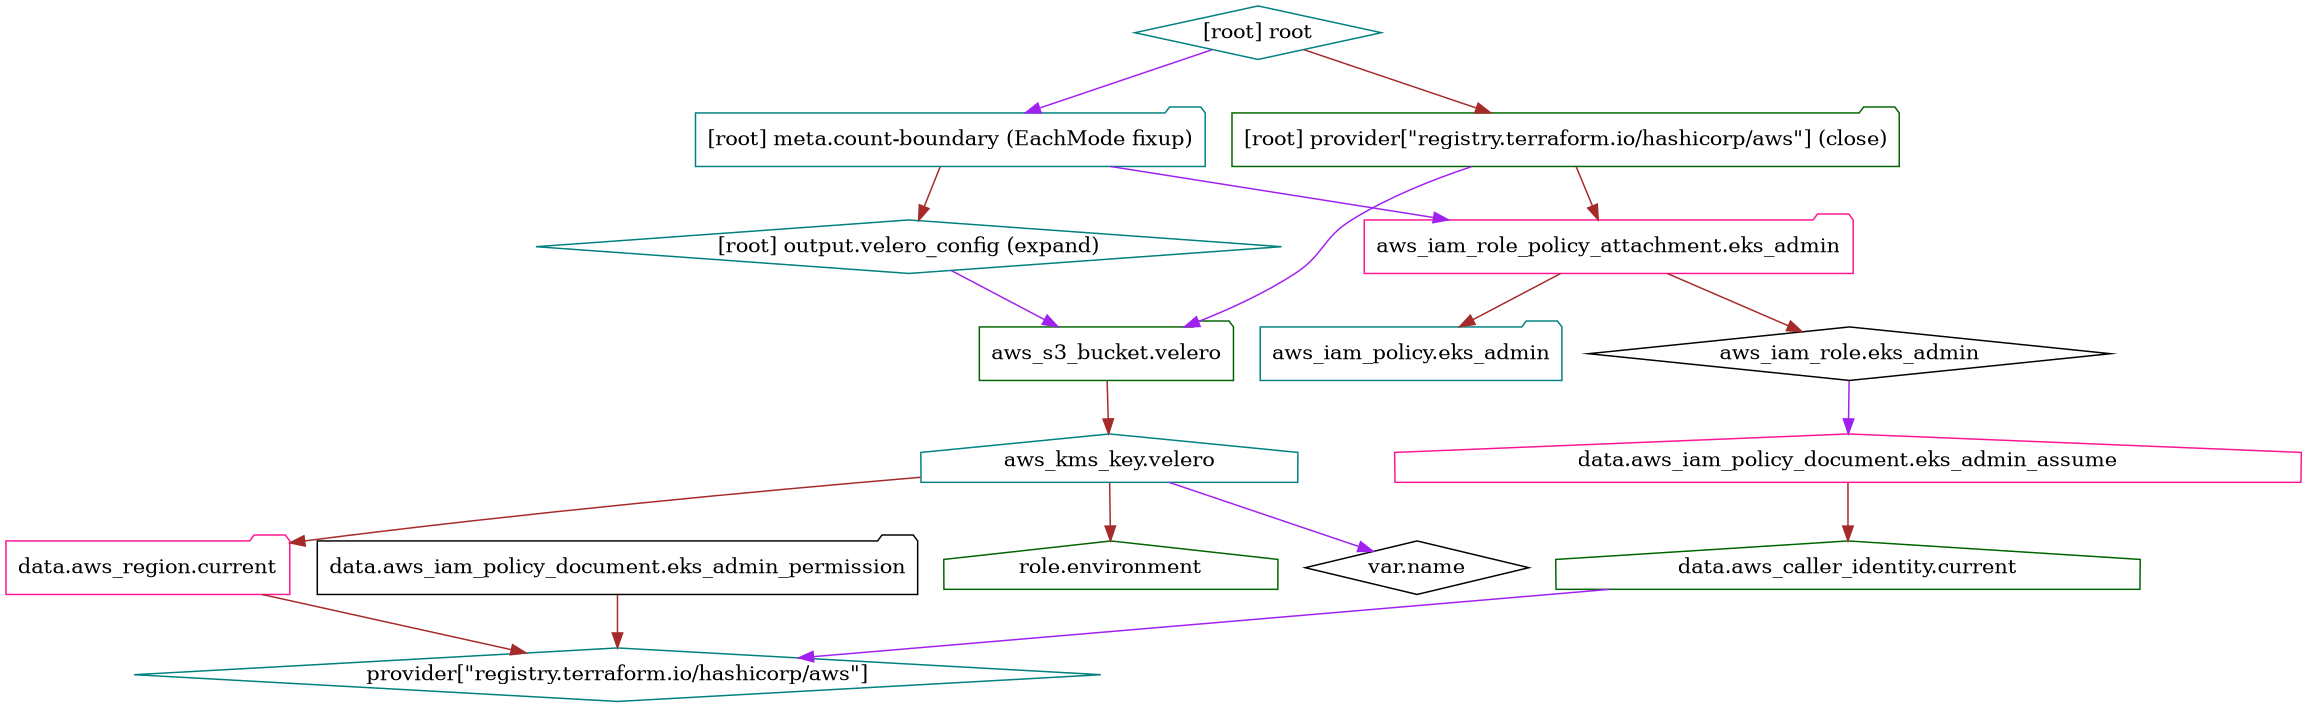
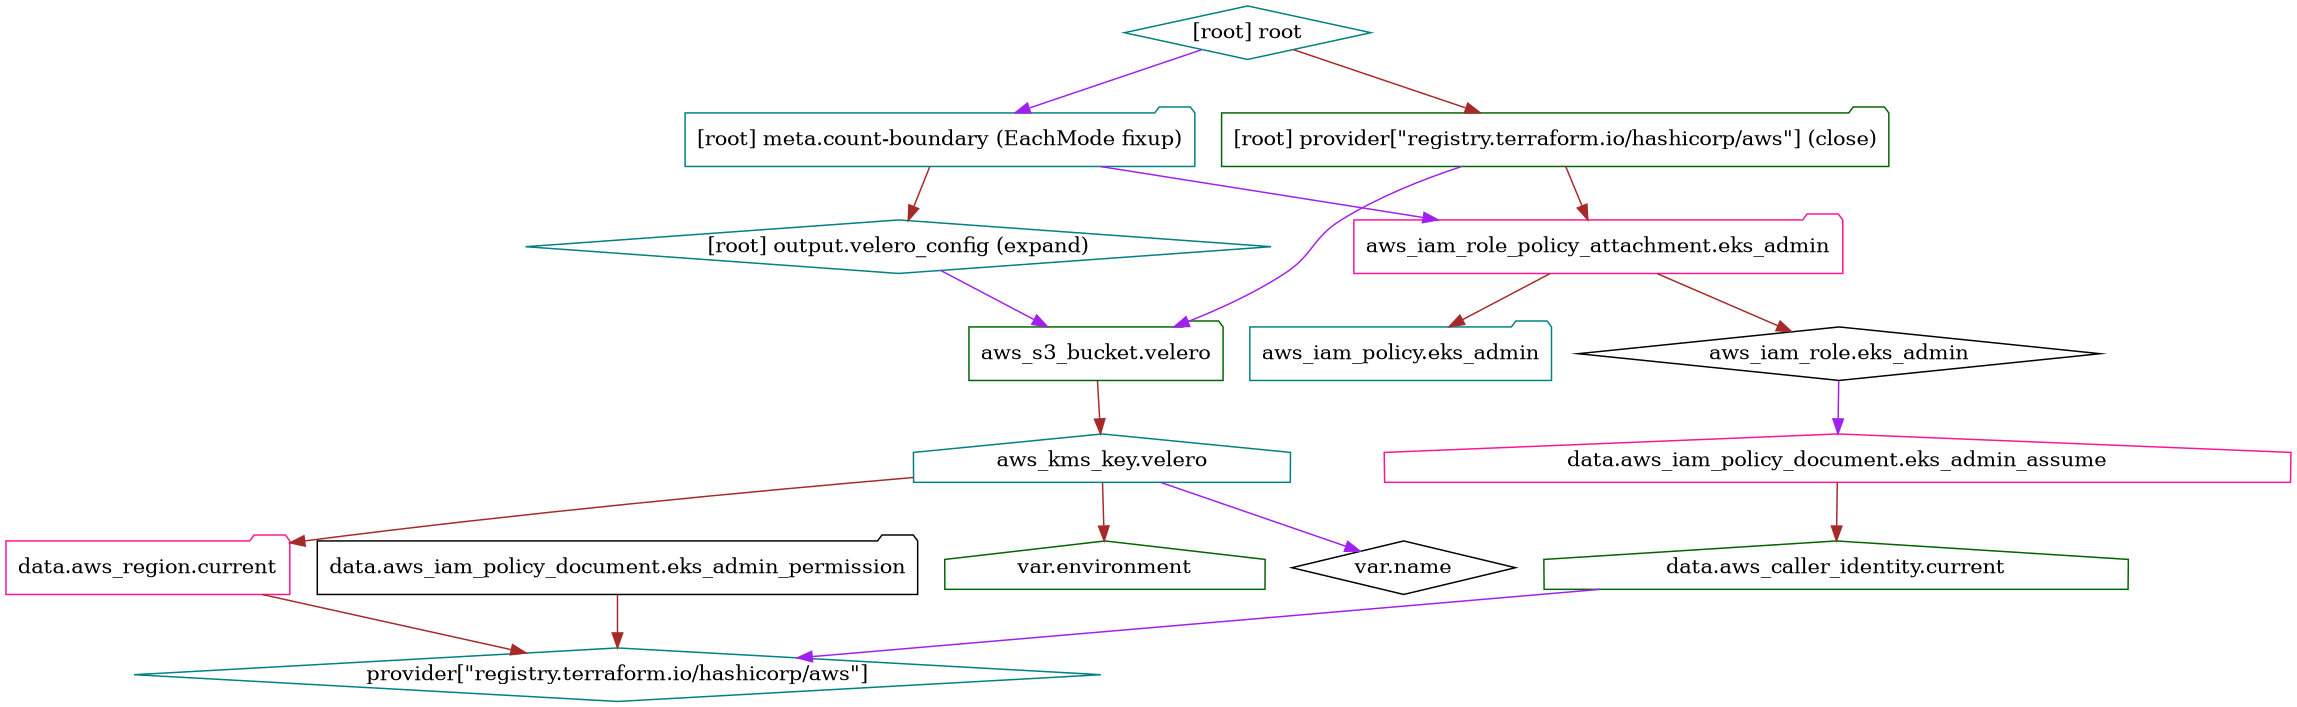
(1111, 568) -> (1105, 568)
